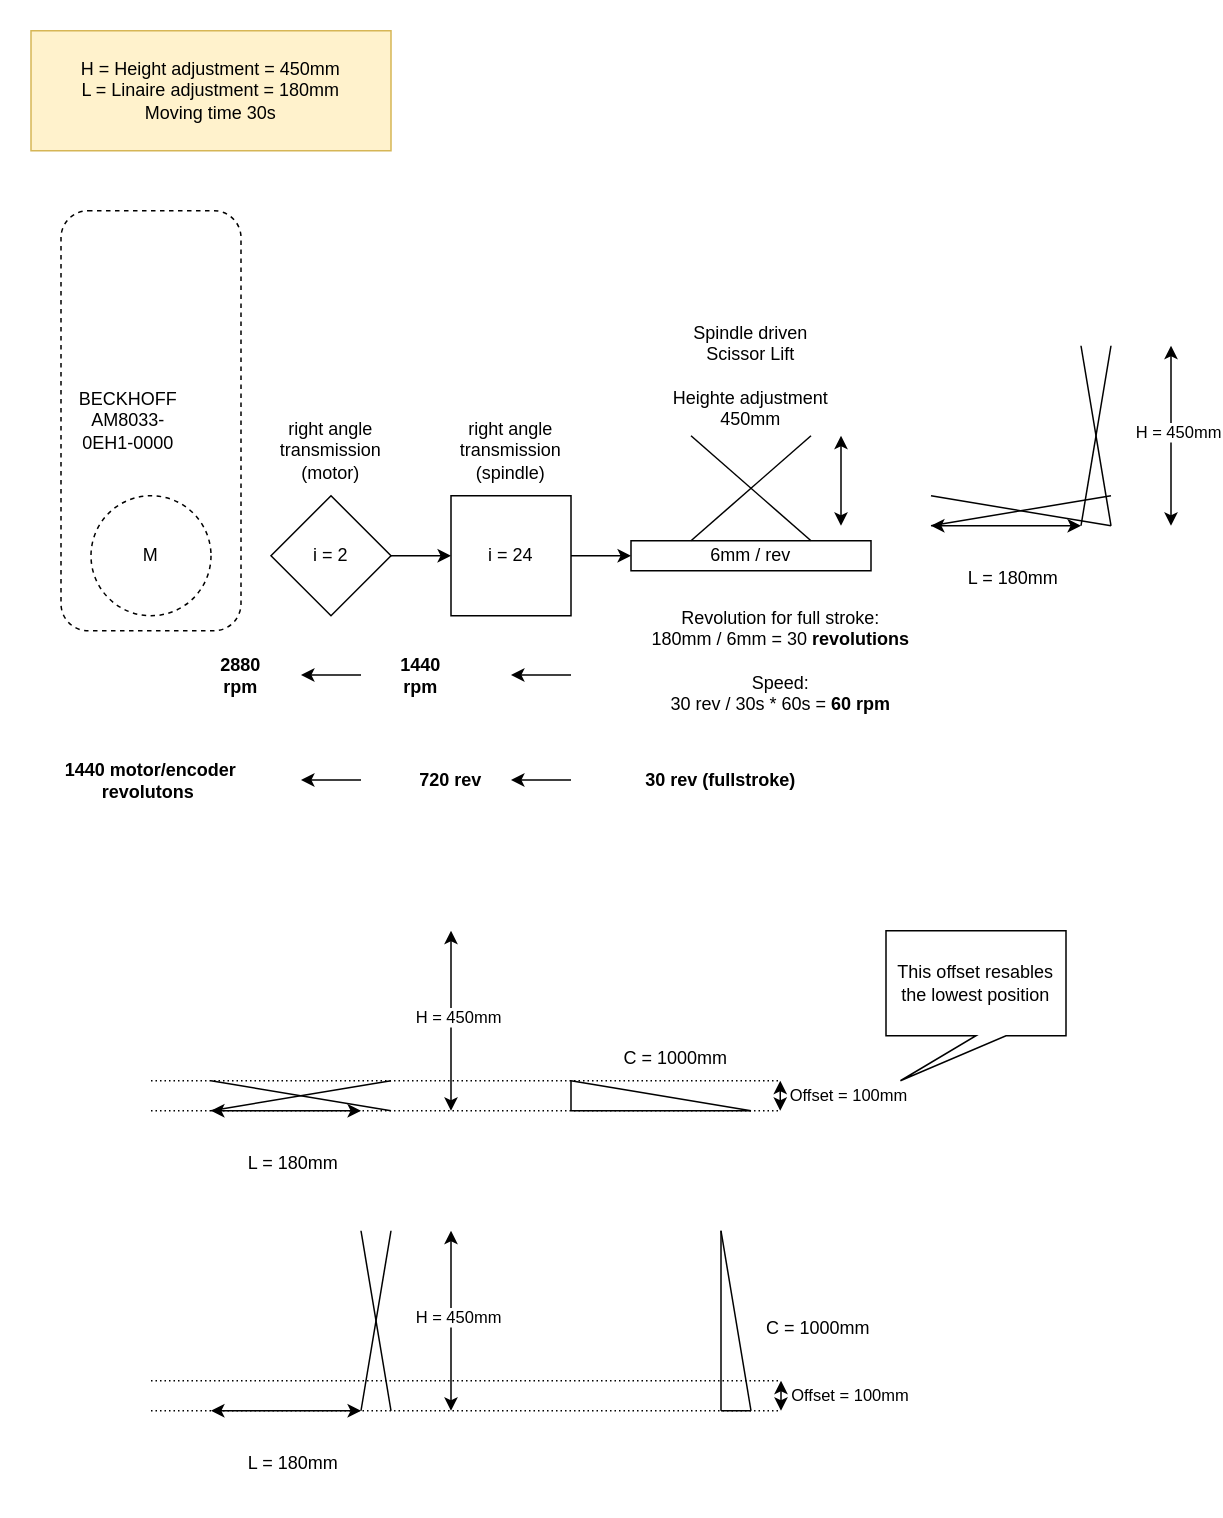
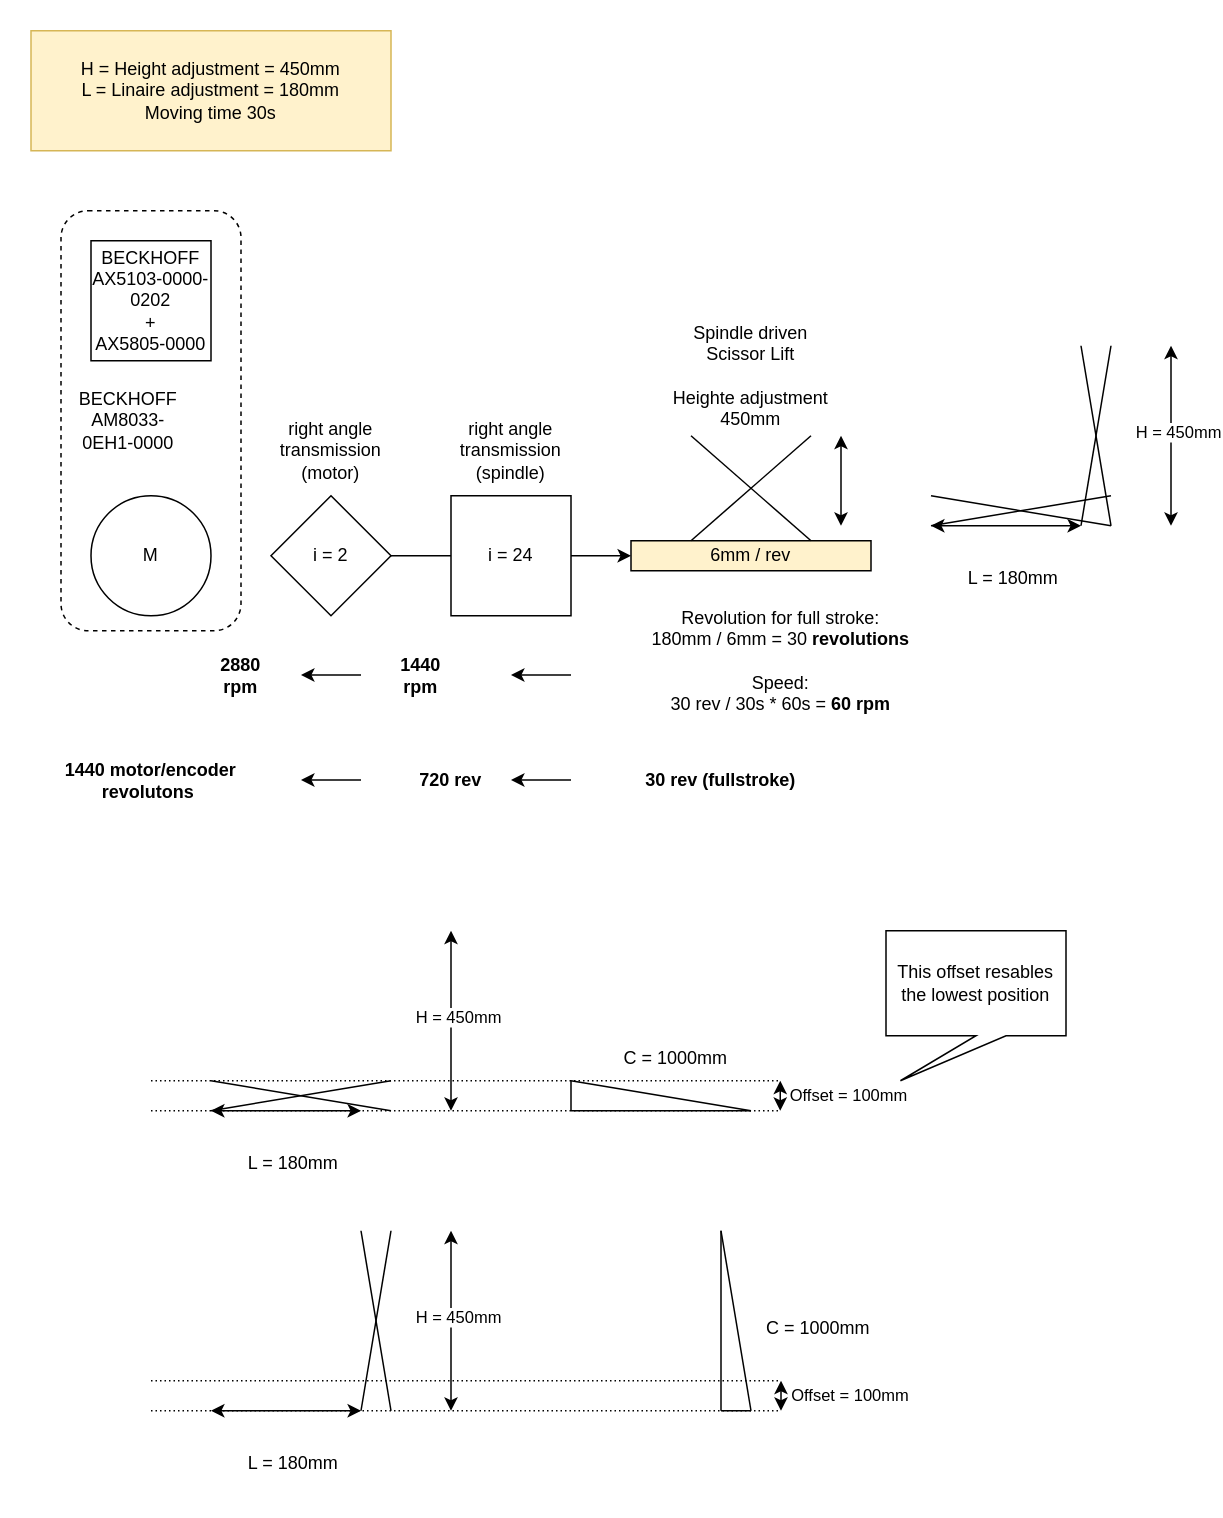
none -> (151, 301)
(151, 556) -> (151, 556)
(439, 556) -> (443, 556)
(751, 556) -> (751, 556)
